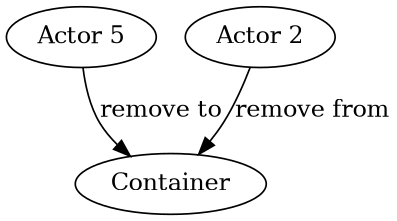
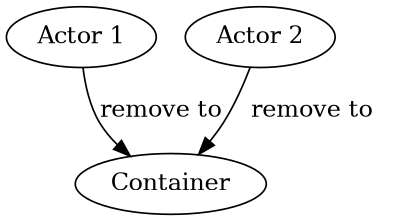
(81, 37) -> (81, 37)
(313, 111) -> (313, 111)
